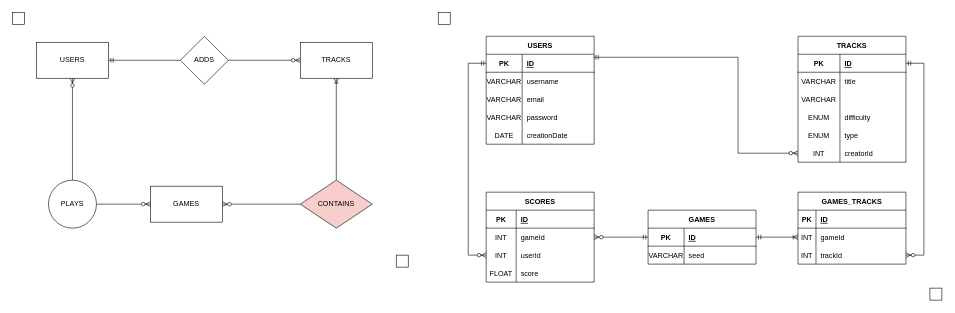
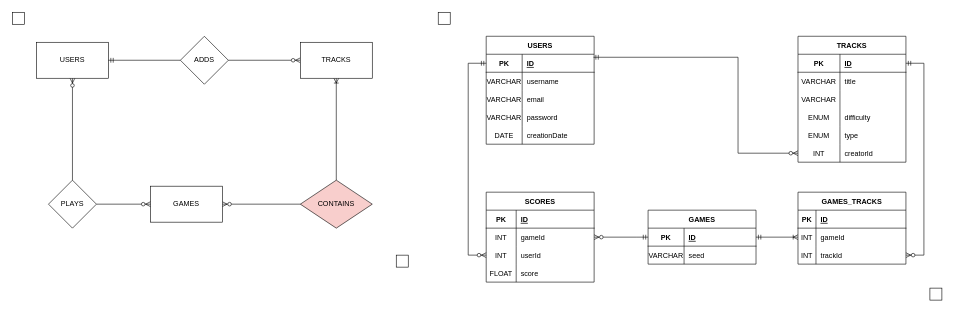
(72, 204) -> (72, 204)
